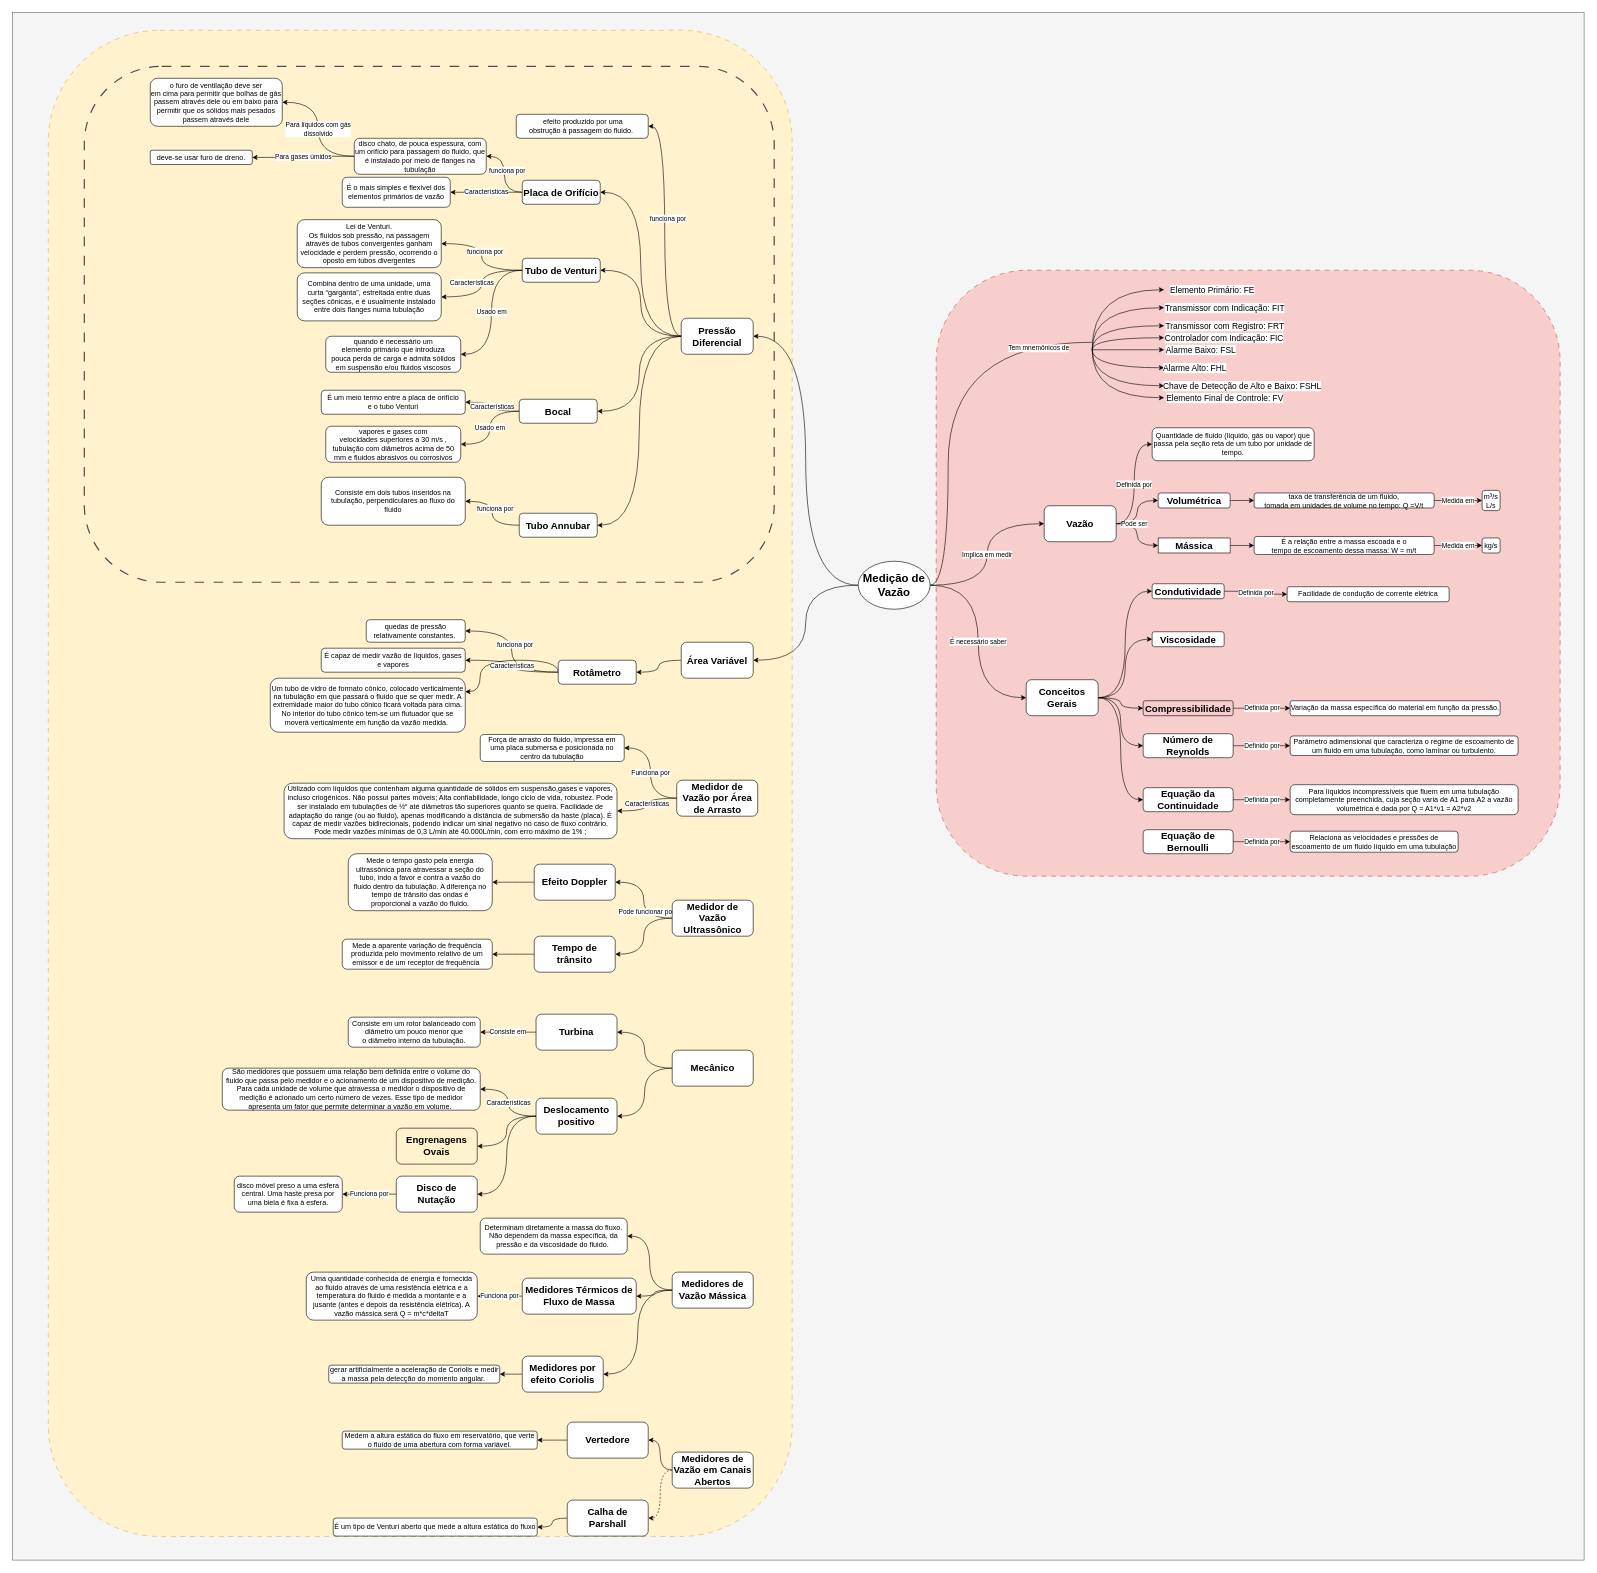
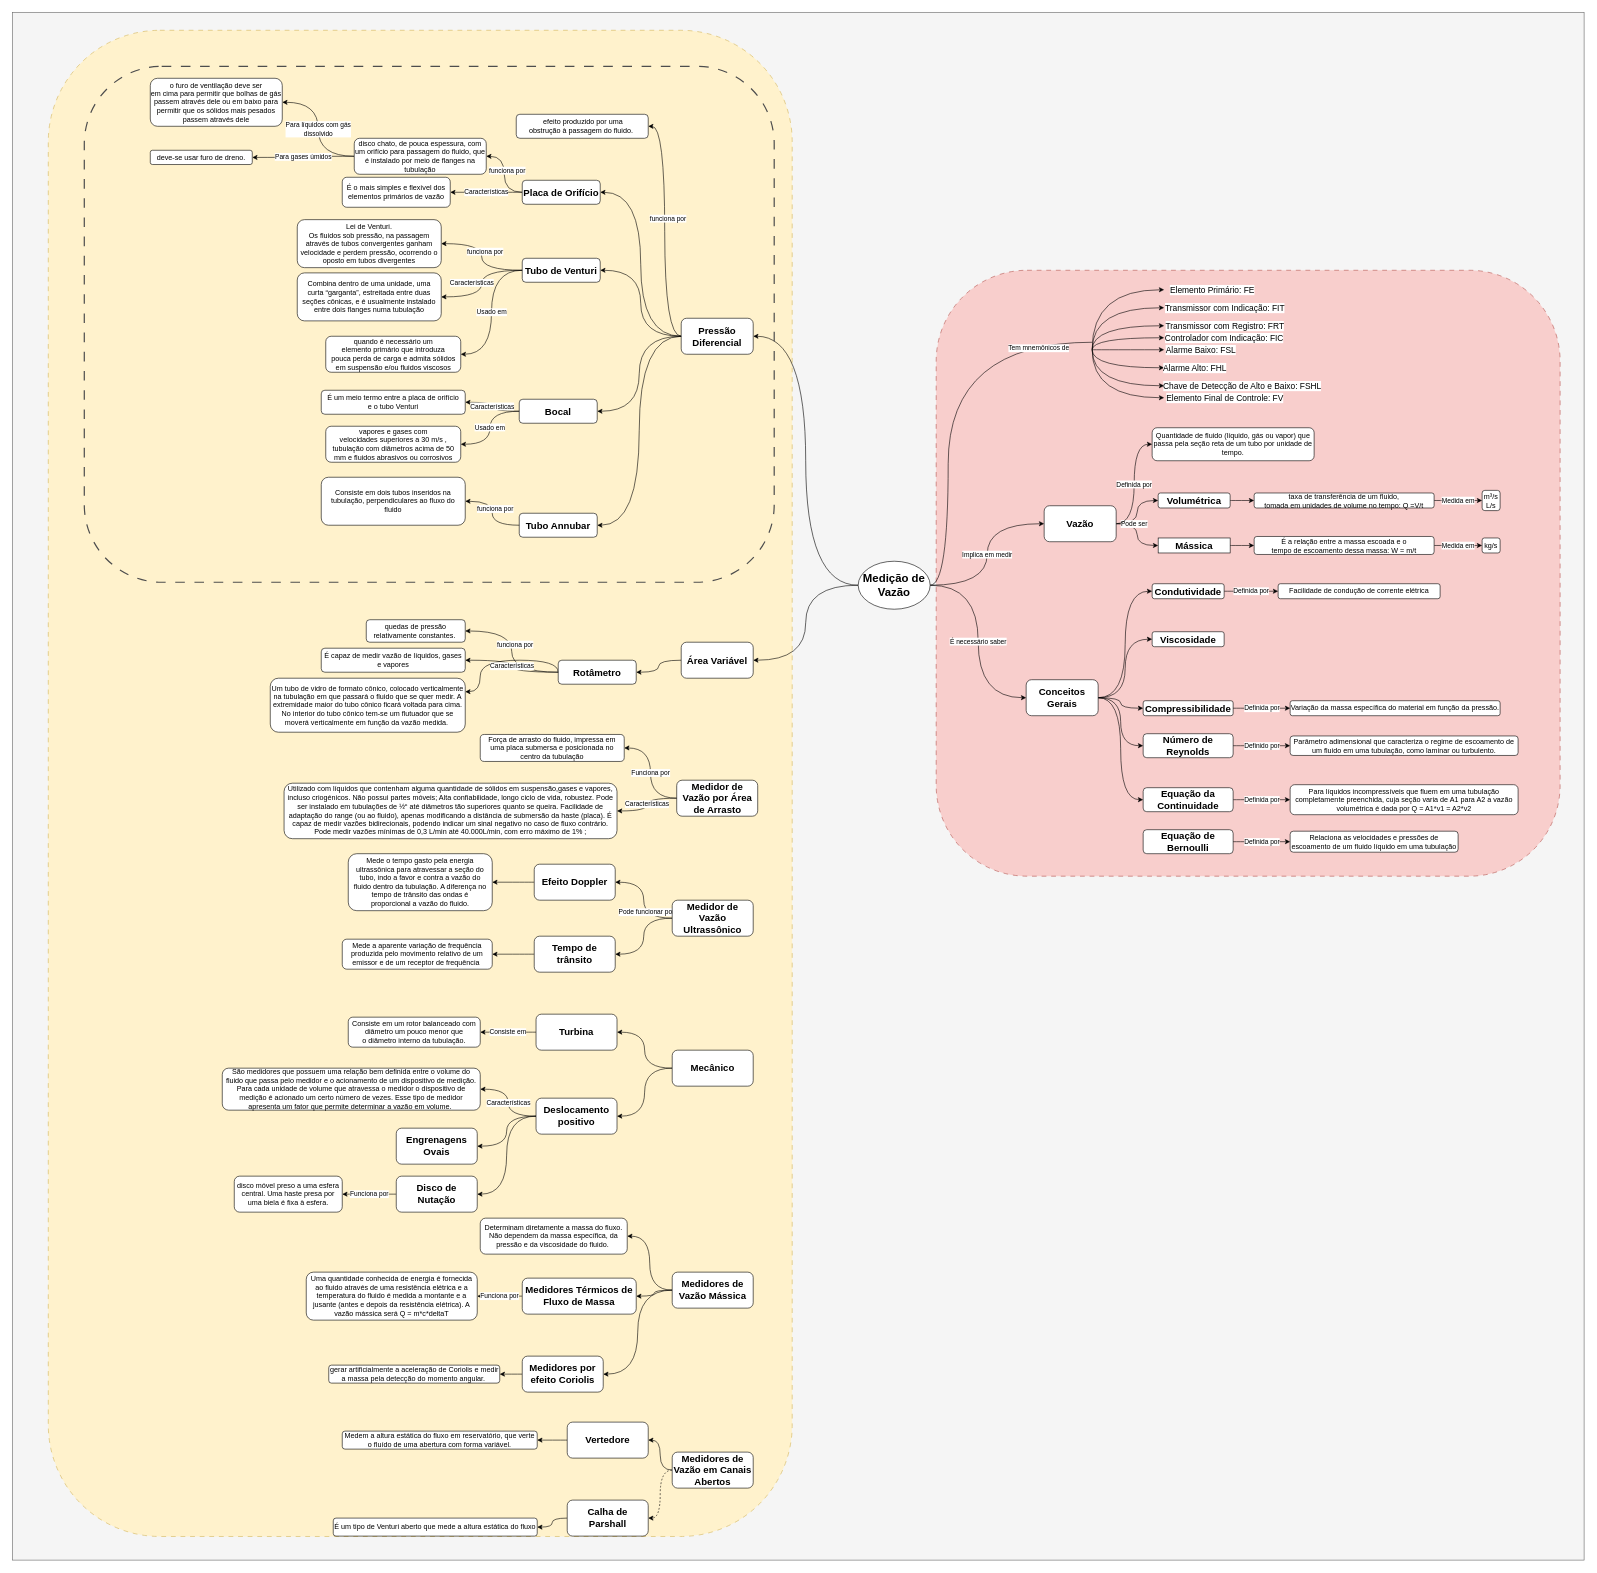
(1368, 594) -> (1359, 591)
(1188, 708) -> (1188, 708)
(437, 1146) -> (437, 1146)
